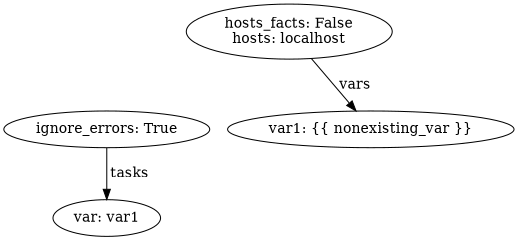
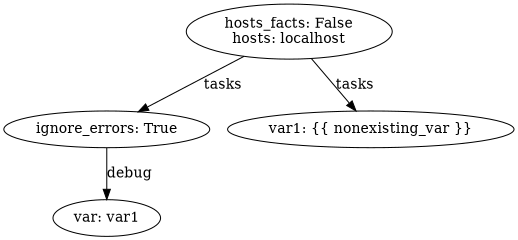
none -> (196, 82)
(355, 85) -> (355, 85)
(130, 174) -> (130, 174)
